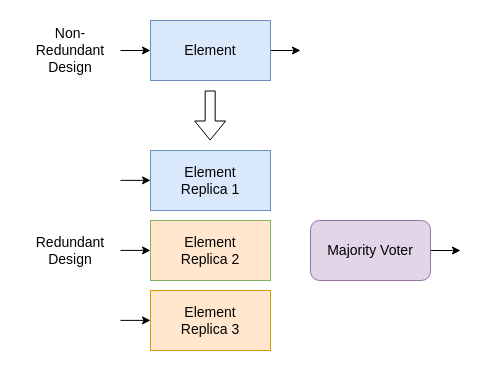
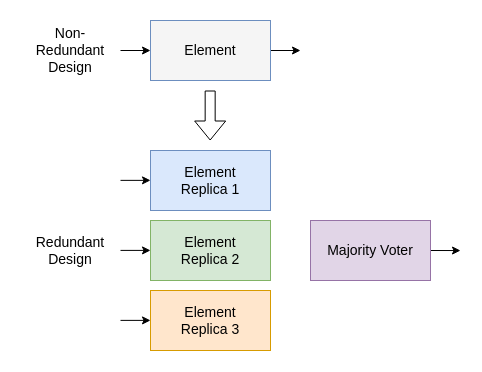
(211, 51) -> (211, 51)
(211, 251) -> (211, 251)
(371, 251) -> (371, 251)
